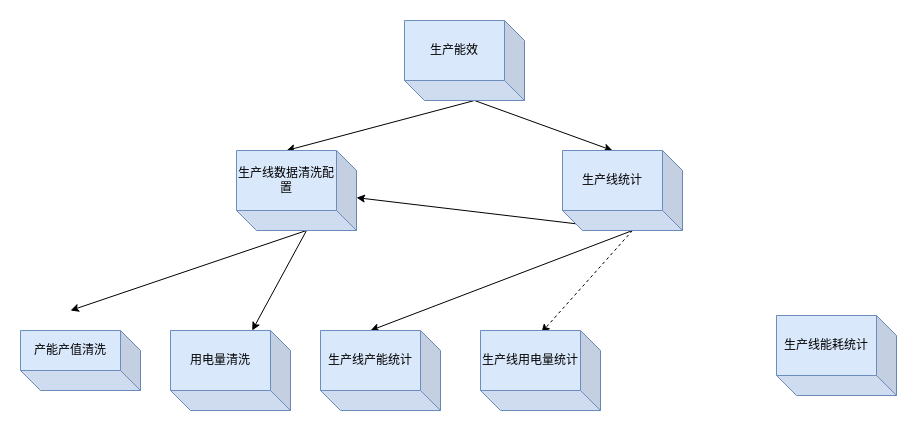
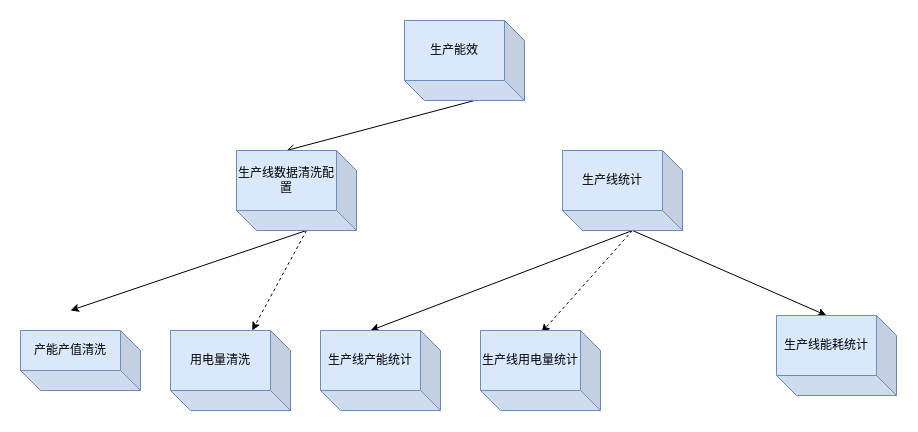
(541, 124) -> none
(294, 149) -> (293, 149)
(469, 211) -> (727, 272)
(281, 278) -> (281, 278)
